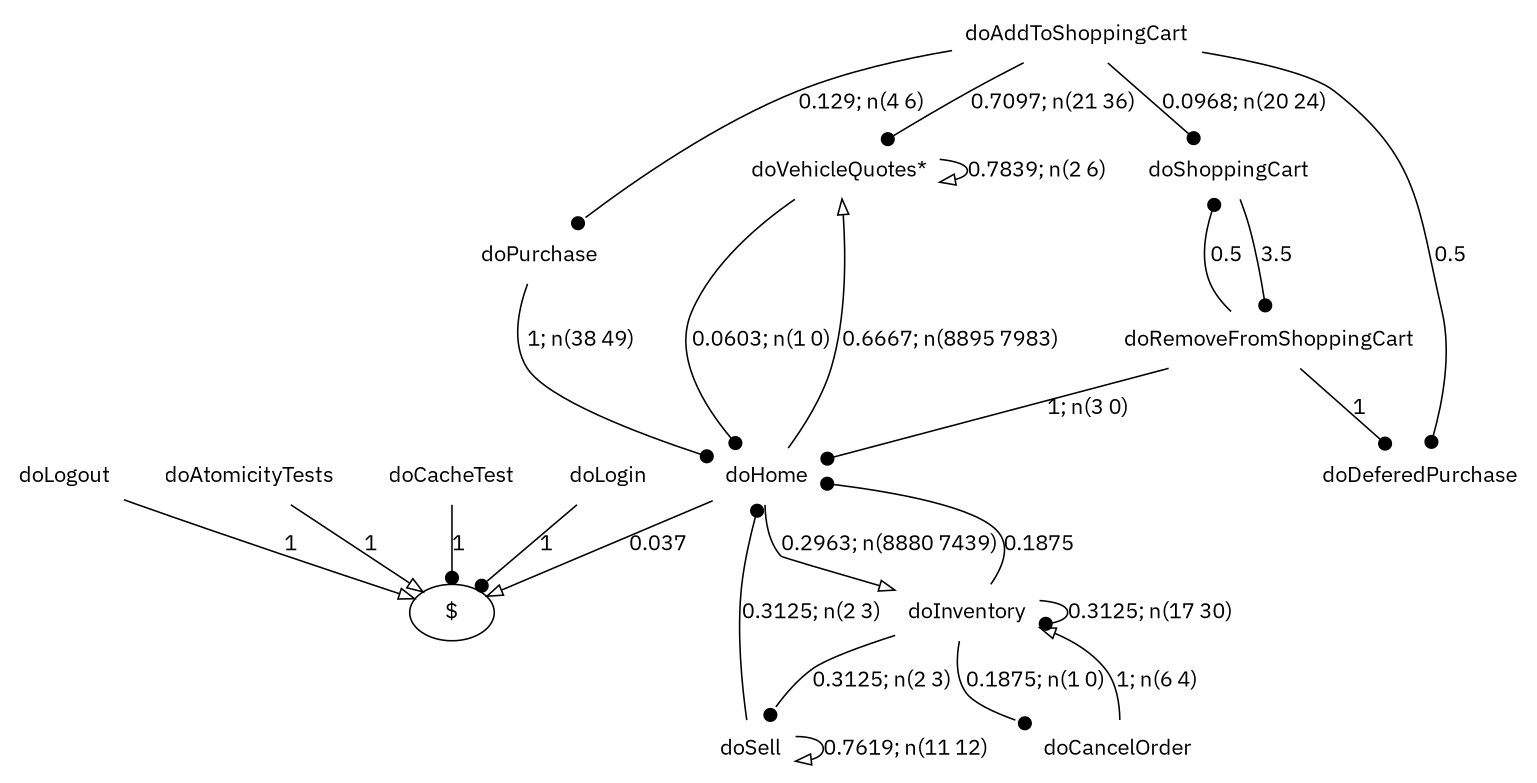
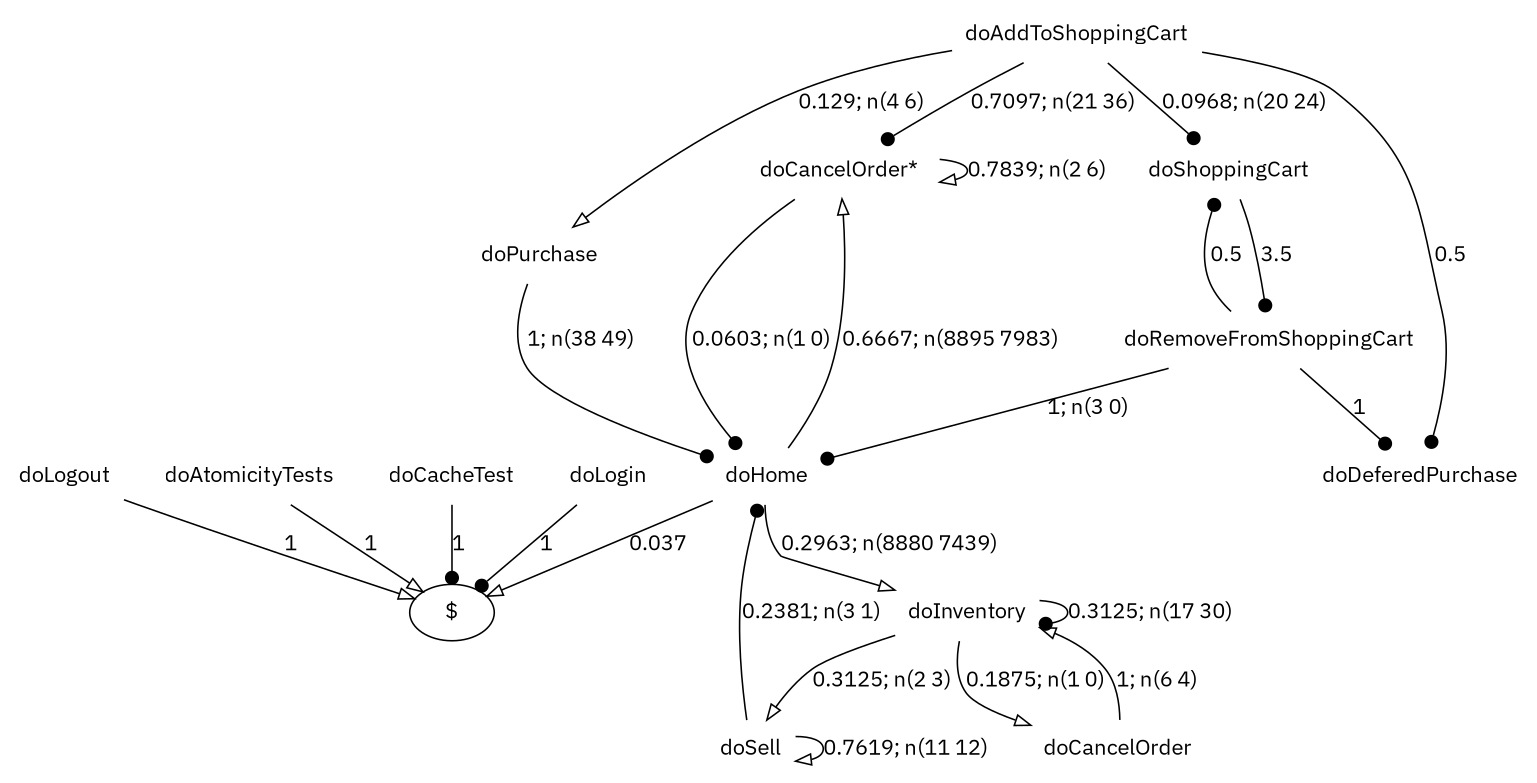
(758, 109) -> (758, 109)
(839, 171) -> (839, 171)
(947, 506) -> none
(812, 613) -> (812, 613)
(828, 660) -> (828, 660)
(967, 694) -> (967, 694)
